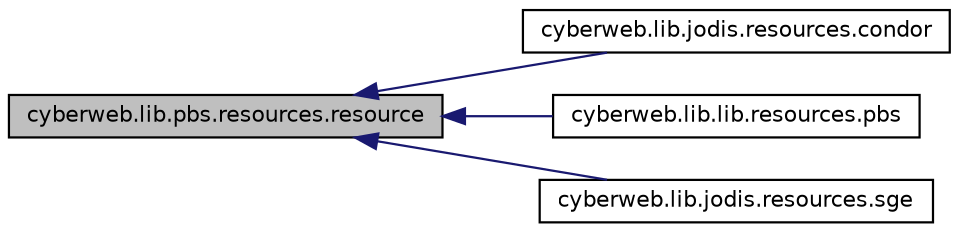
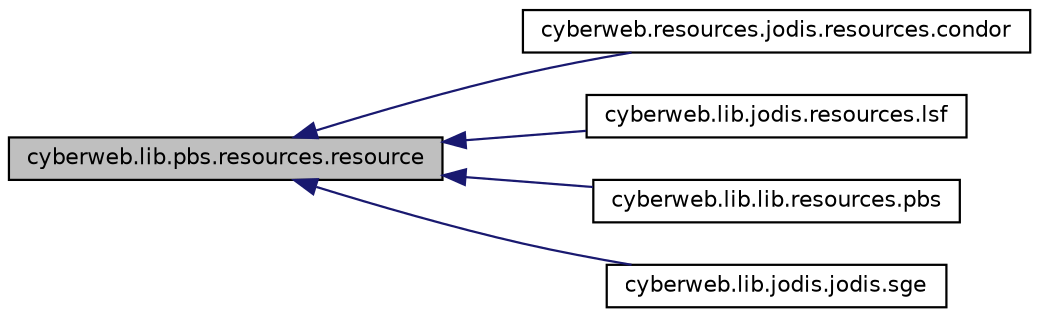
(736, 31) -> (777, 31)
none -> (777, 116)
(736, 201) -> (777, 286)
